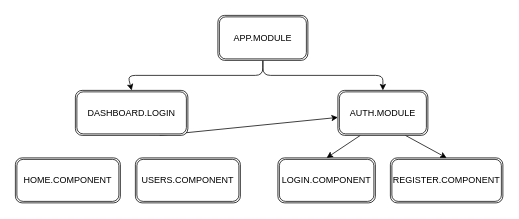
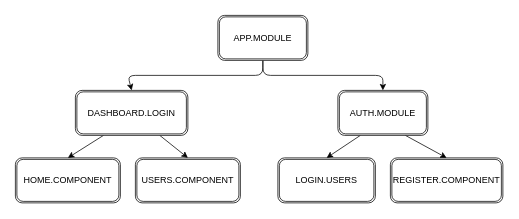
(258, 125) -> (172, 145)
none -> (87, 146)
(327, 180) -> (327, 180)
